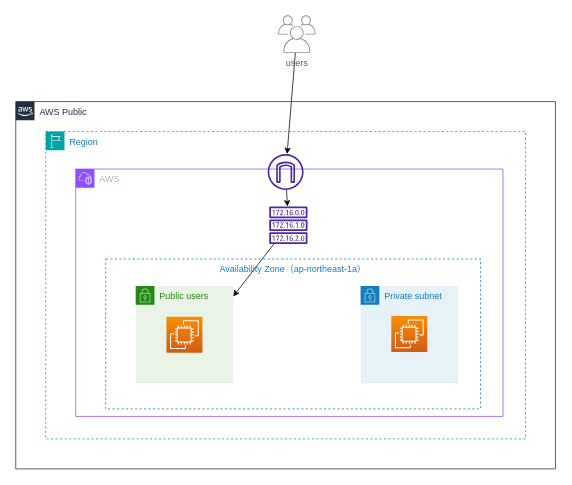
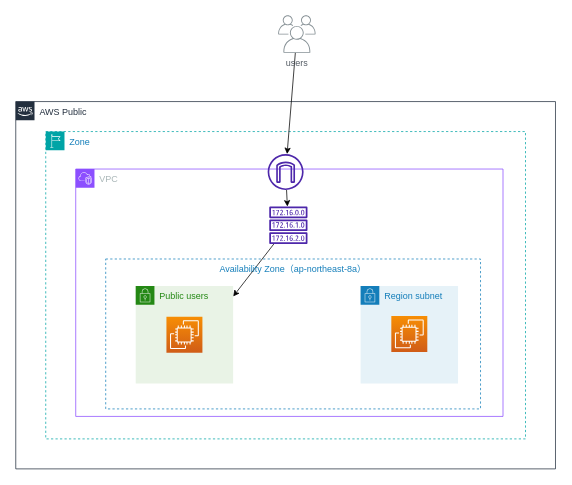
(83, 142) -> (79, 142)
(107, 180) -> (107, 180)
(293, 269) -> (293, 269)
(417, 297) -> (415, 297)
